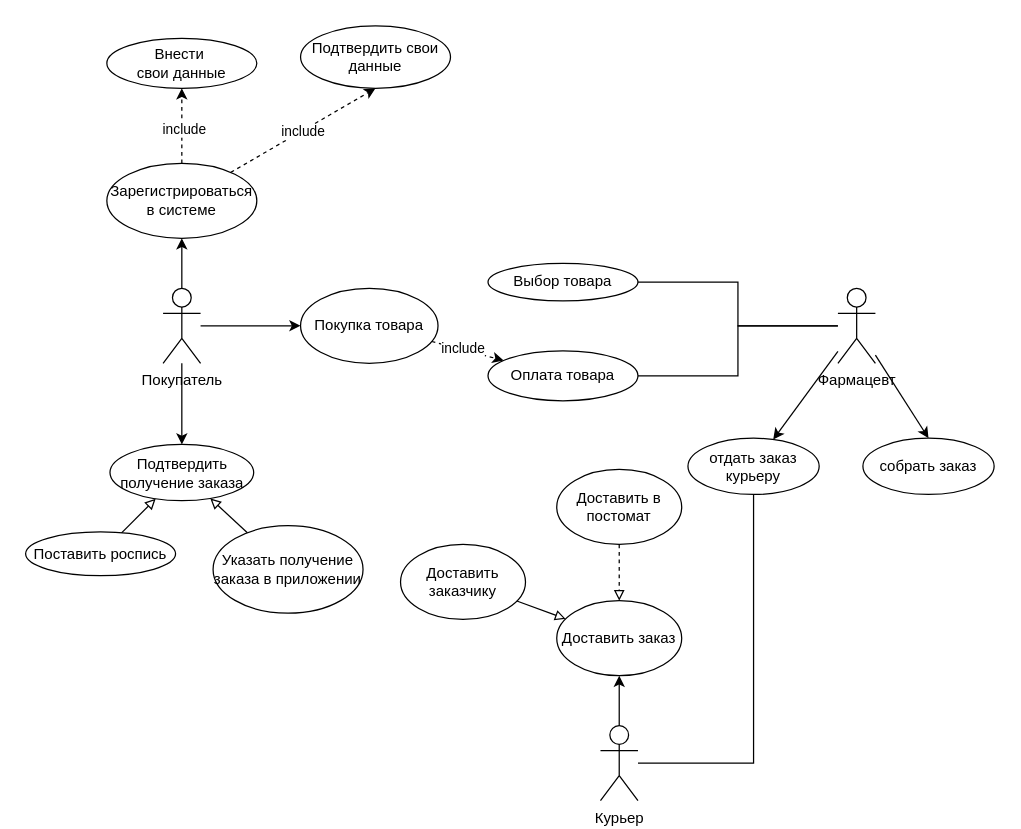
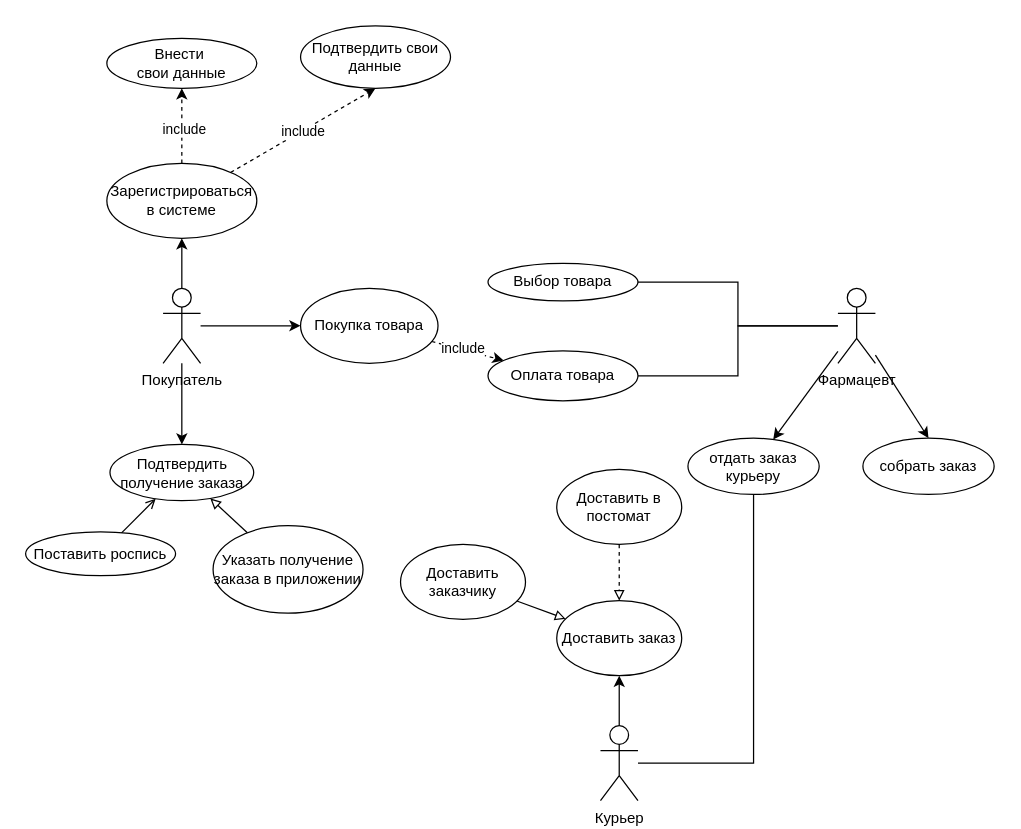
(148, 507) -> (150, 504)
